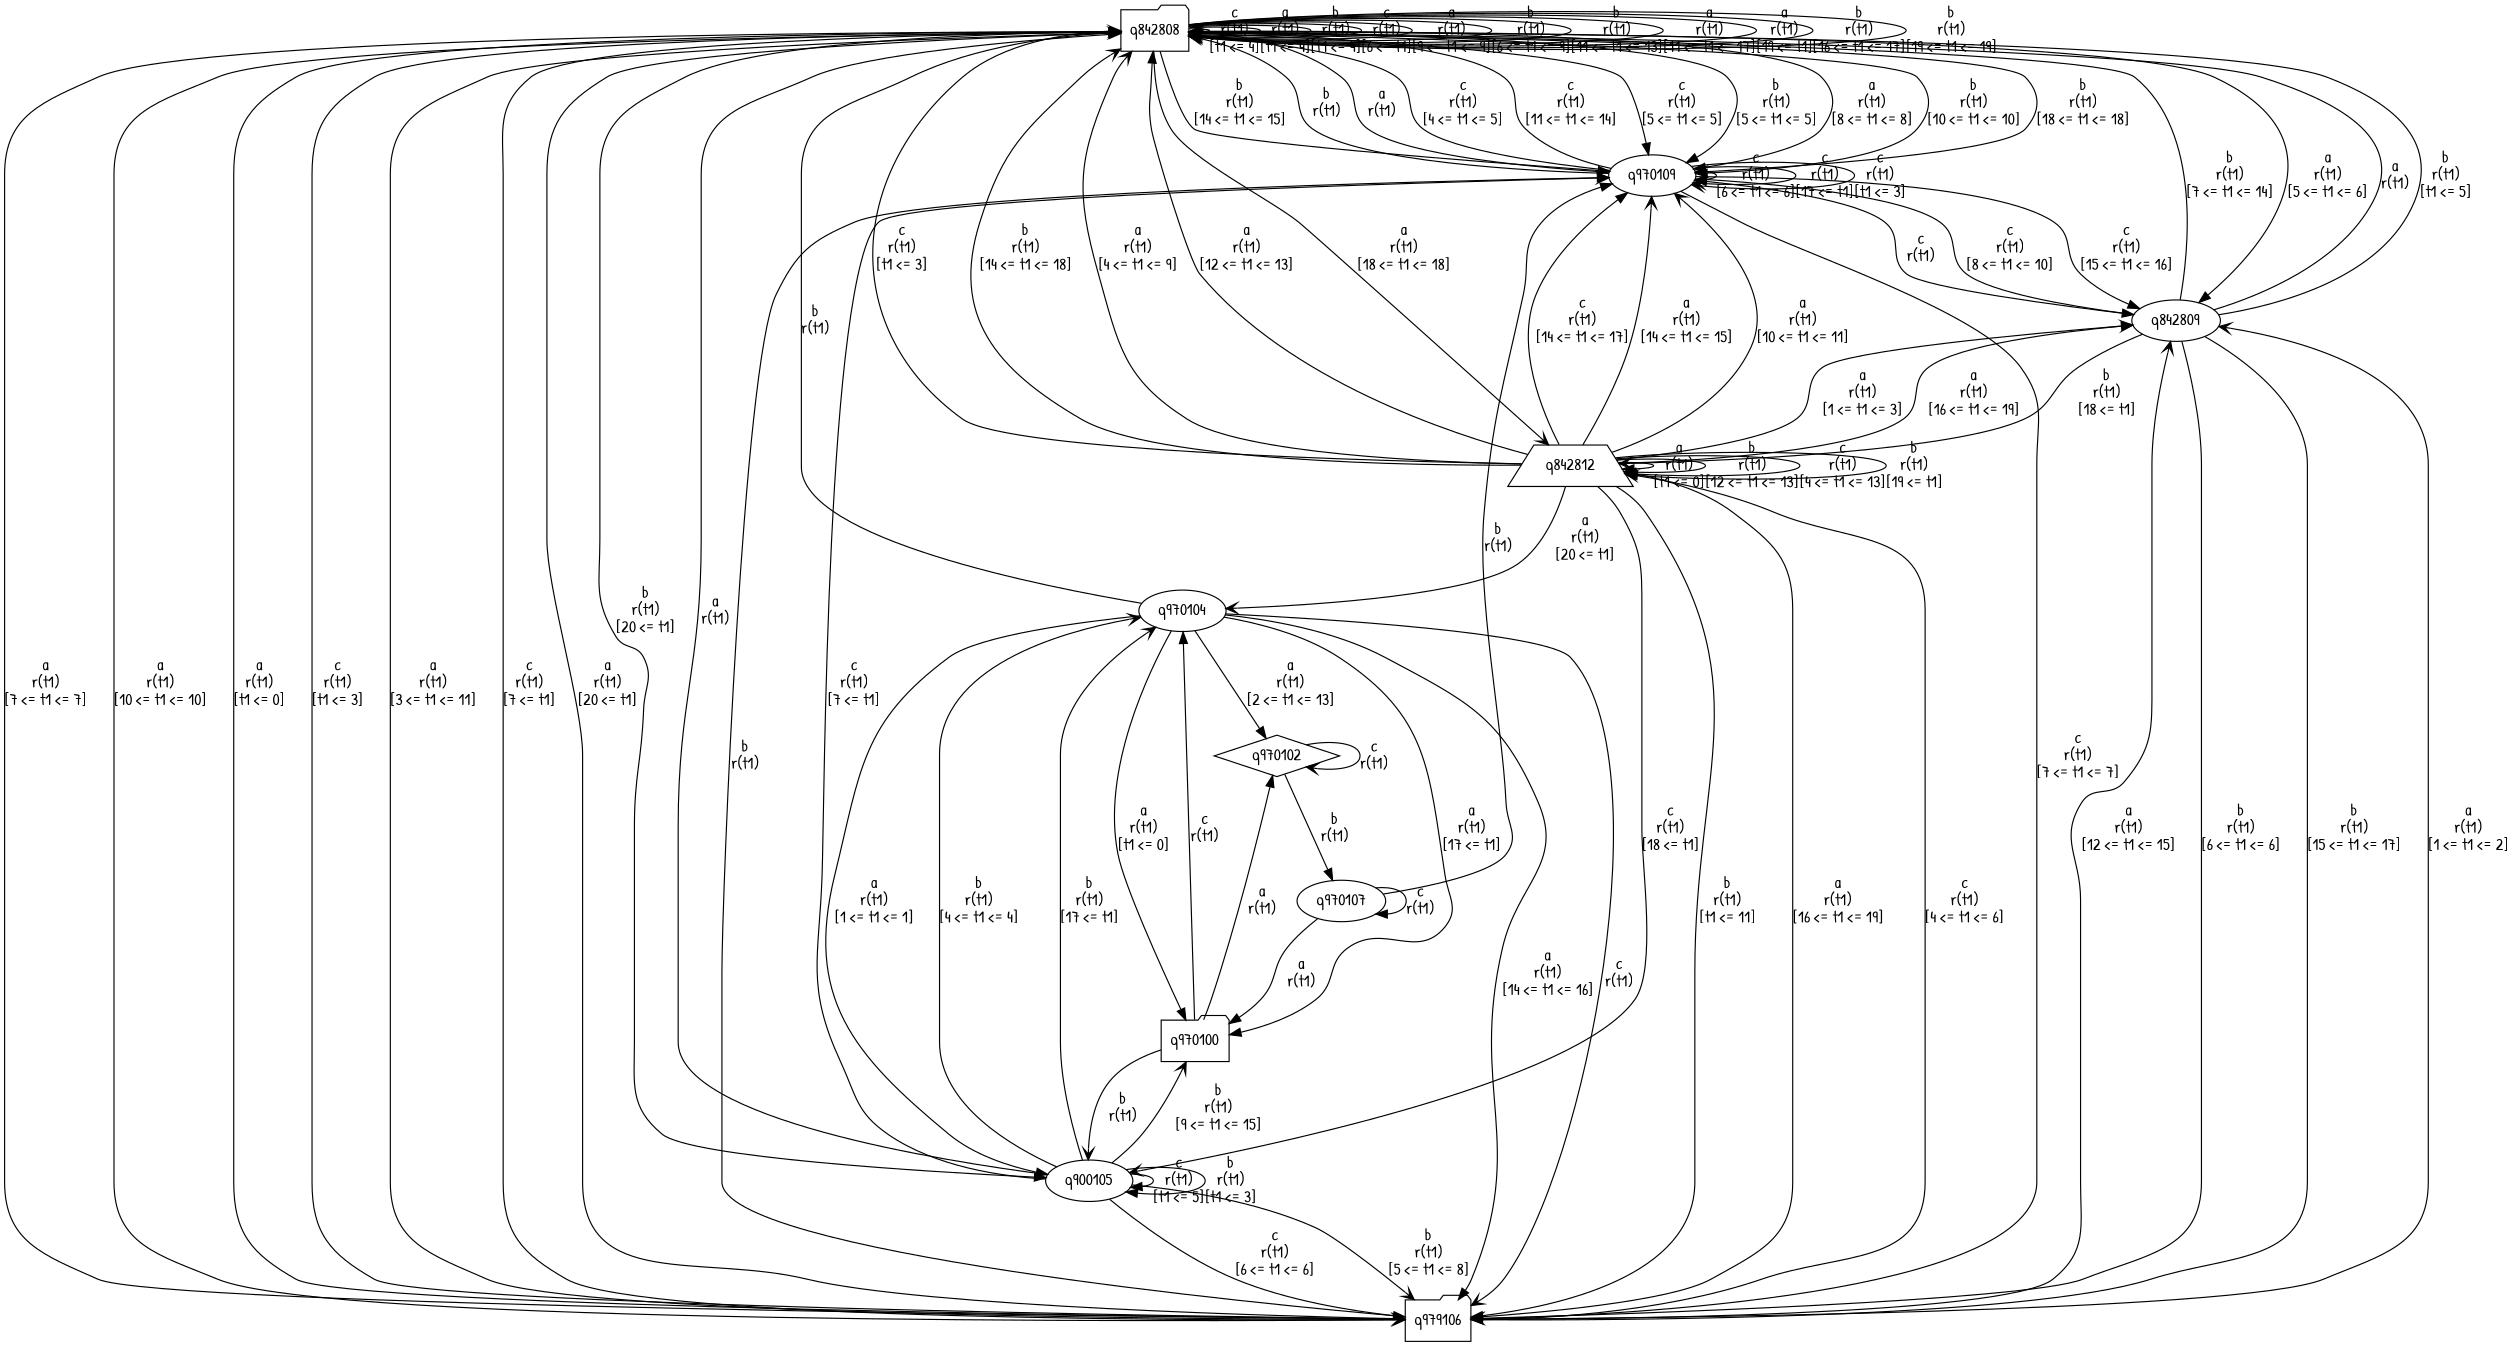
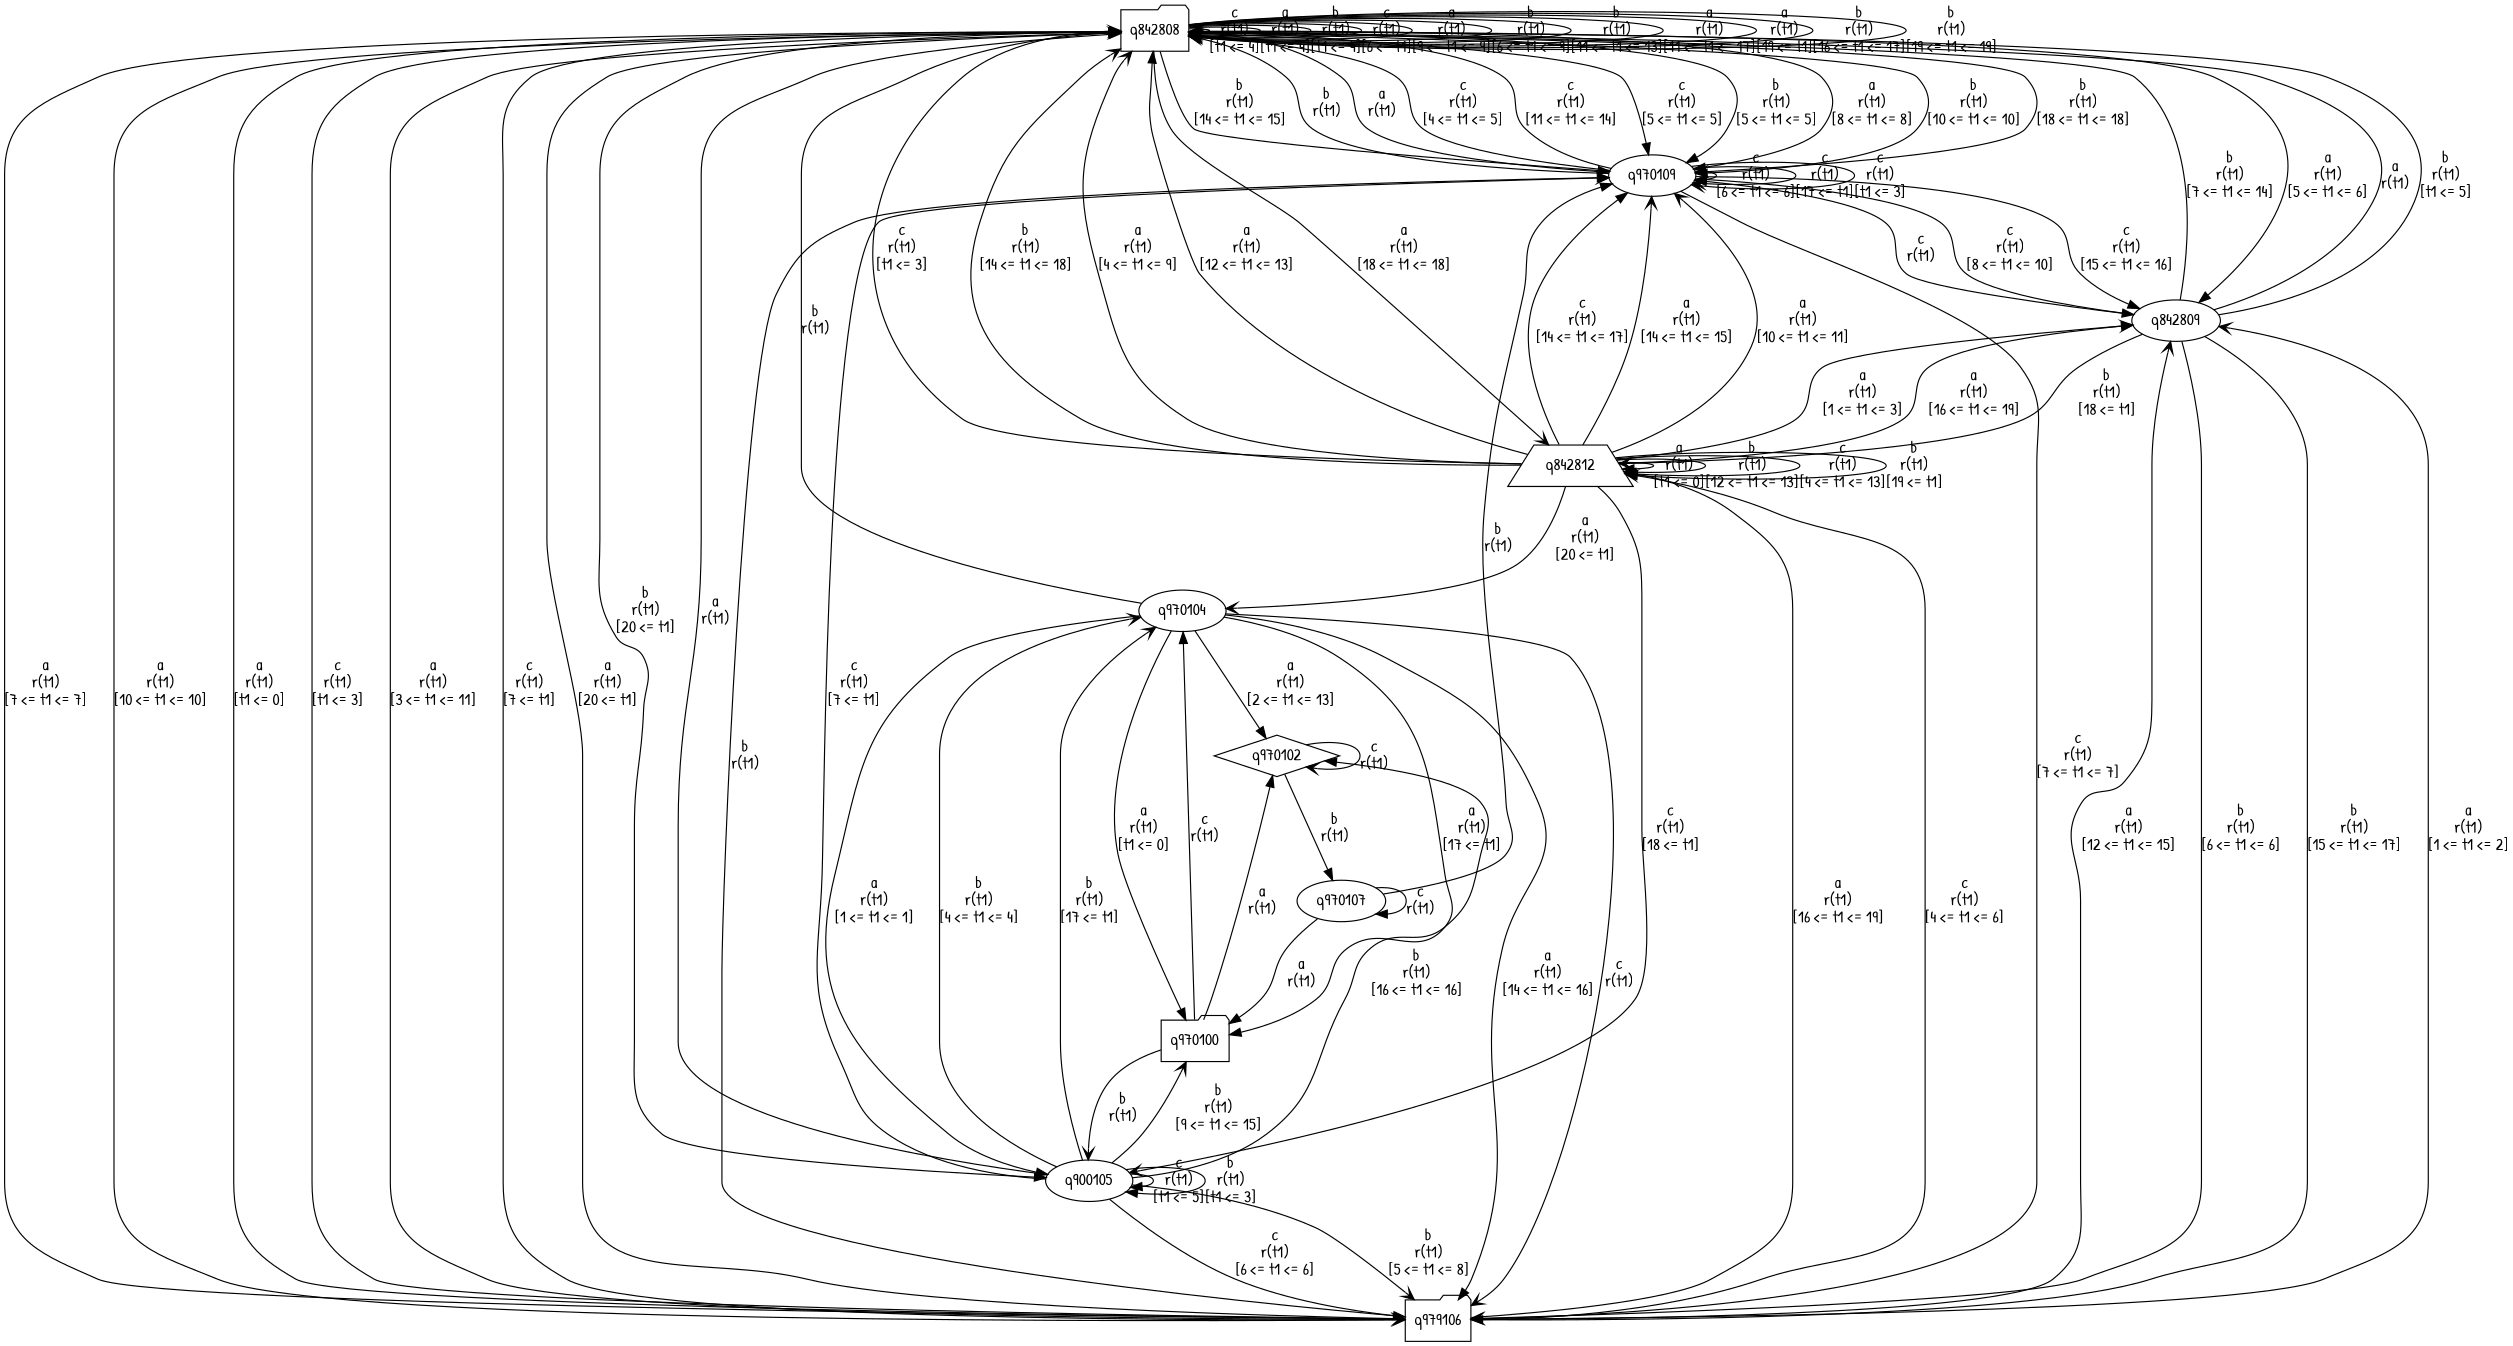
none -> (1374, 946)
(1695, 956) -> none
